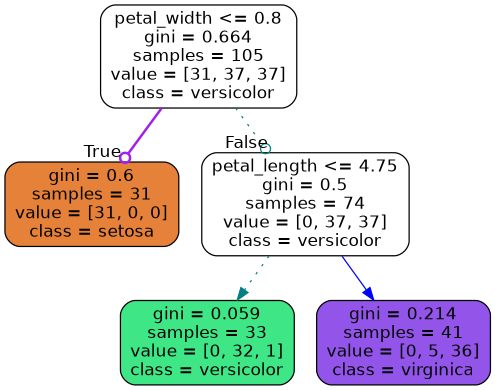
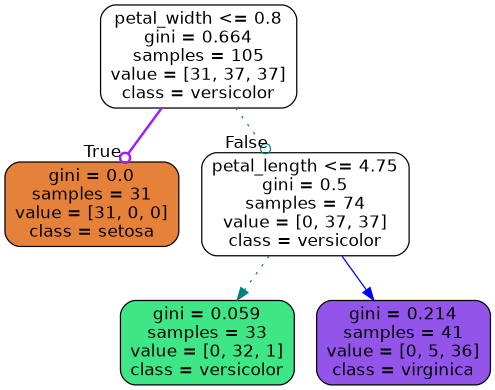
(92, 204) -> (92, 204)
